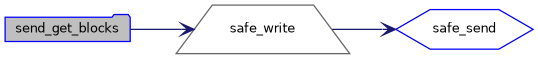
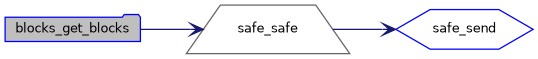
(68, 29) -> (73, 29)
(263, 29) -> (268, 29)
